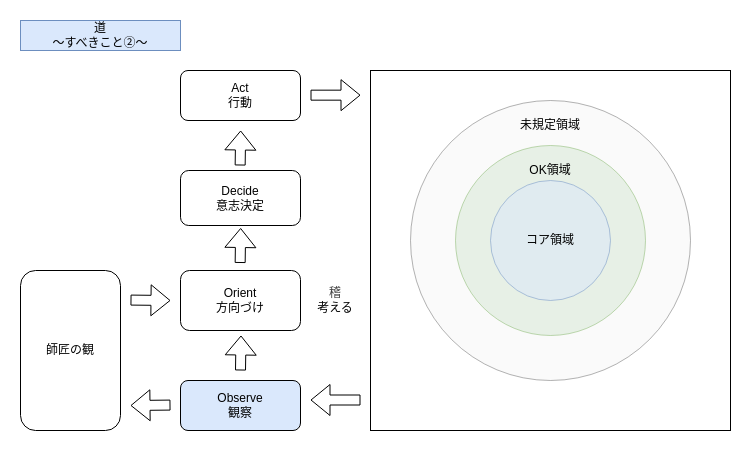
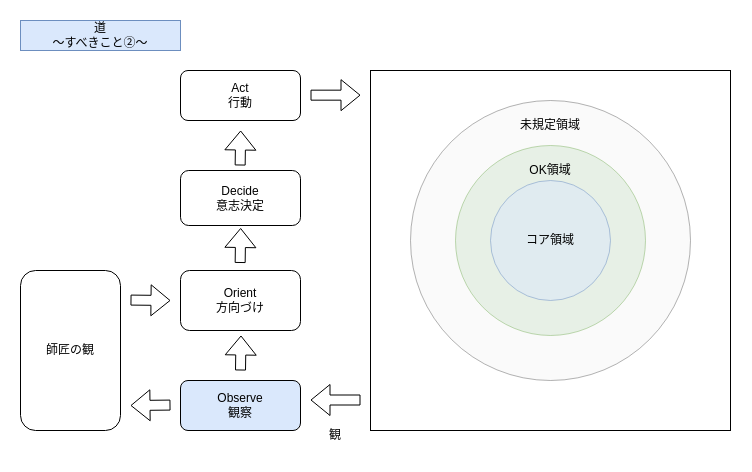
(336, 301) -> none
none -> (336, 436)
